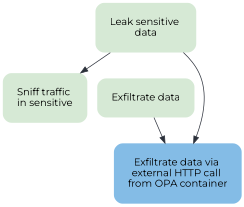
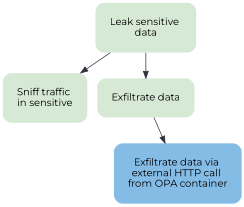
(204, 92) -> (146, 62)
